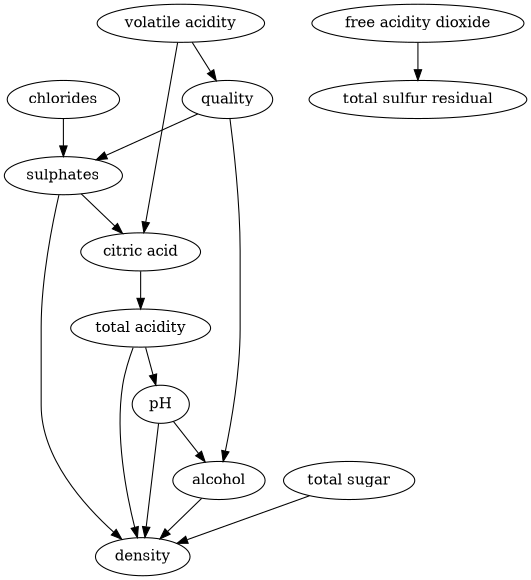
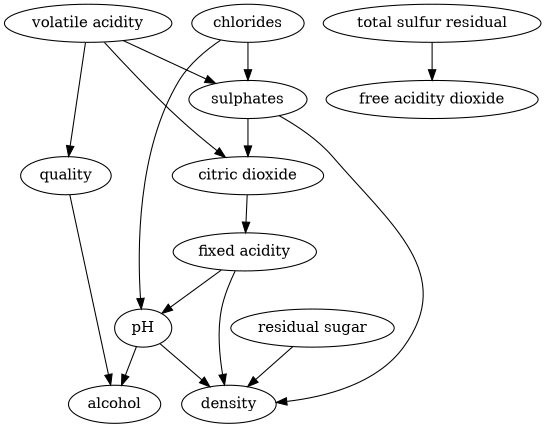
(418, 56) -> (432, 56)
(152, 135) -> (165, 60)
none -> (150, 158)
(141, 252) -> (248, 176)
(141, 328) -> (245, 252)
(349, 480) -> (313, 328)
(185, 515) -> none
